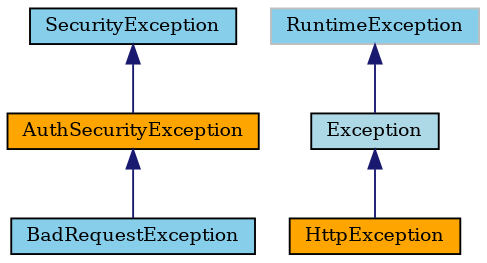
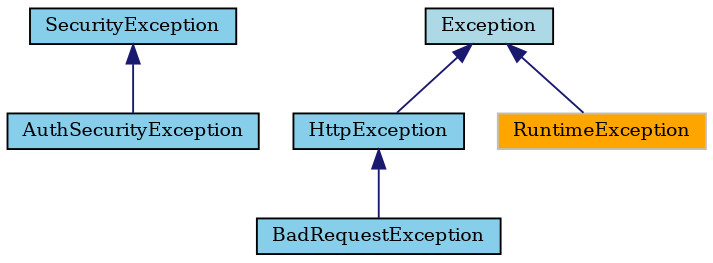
(375, 26) -> (602, 131)
(375, 89) -> (553, 85)
(133, 131) -> (133, 131)
(133, 194) -> (379, 194)
(375, 236) -> (379, 131)
